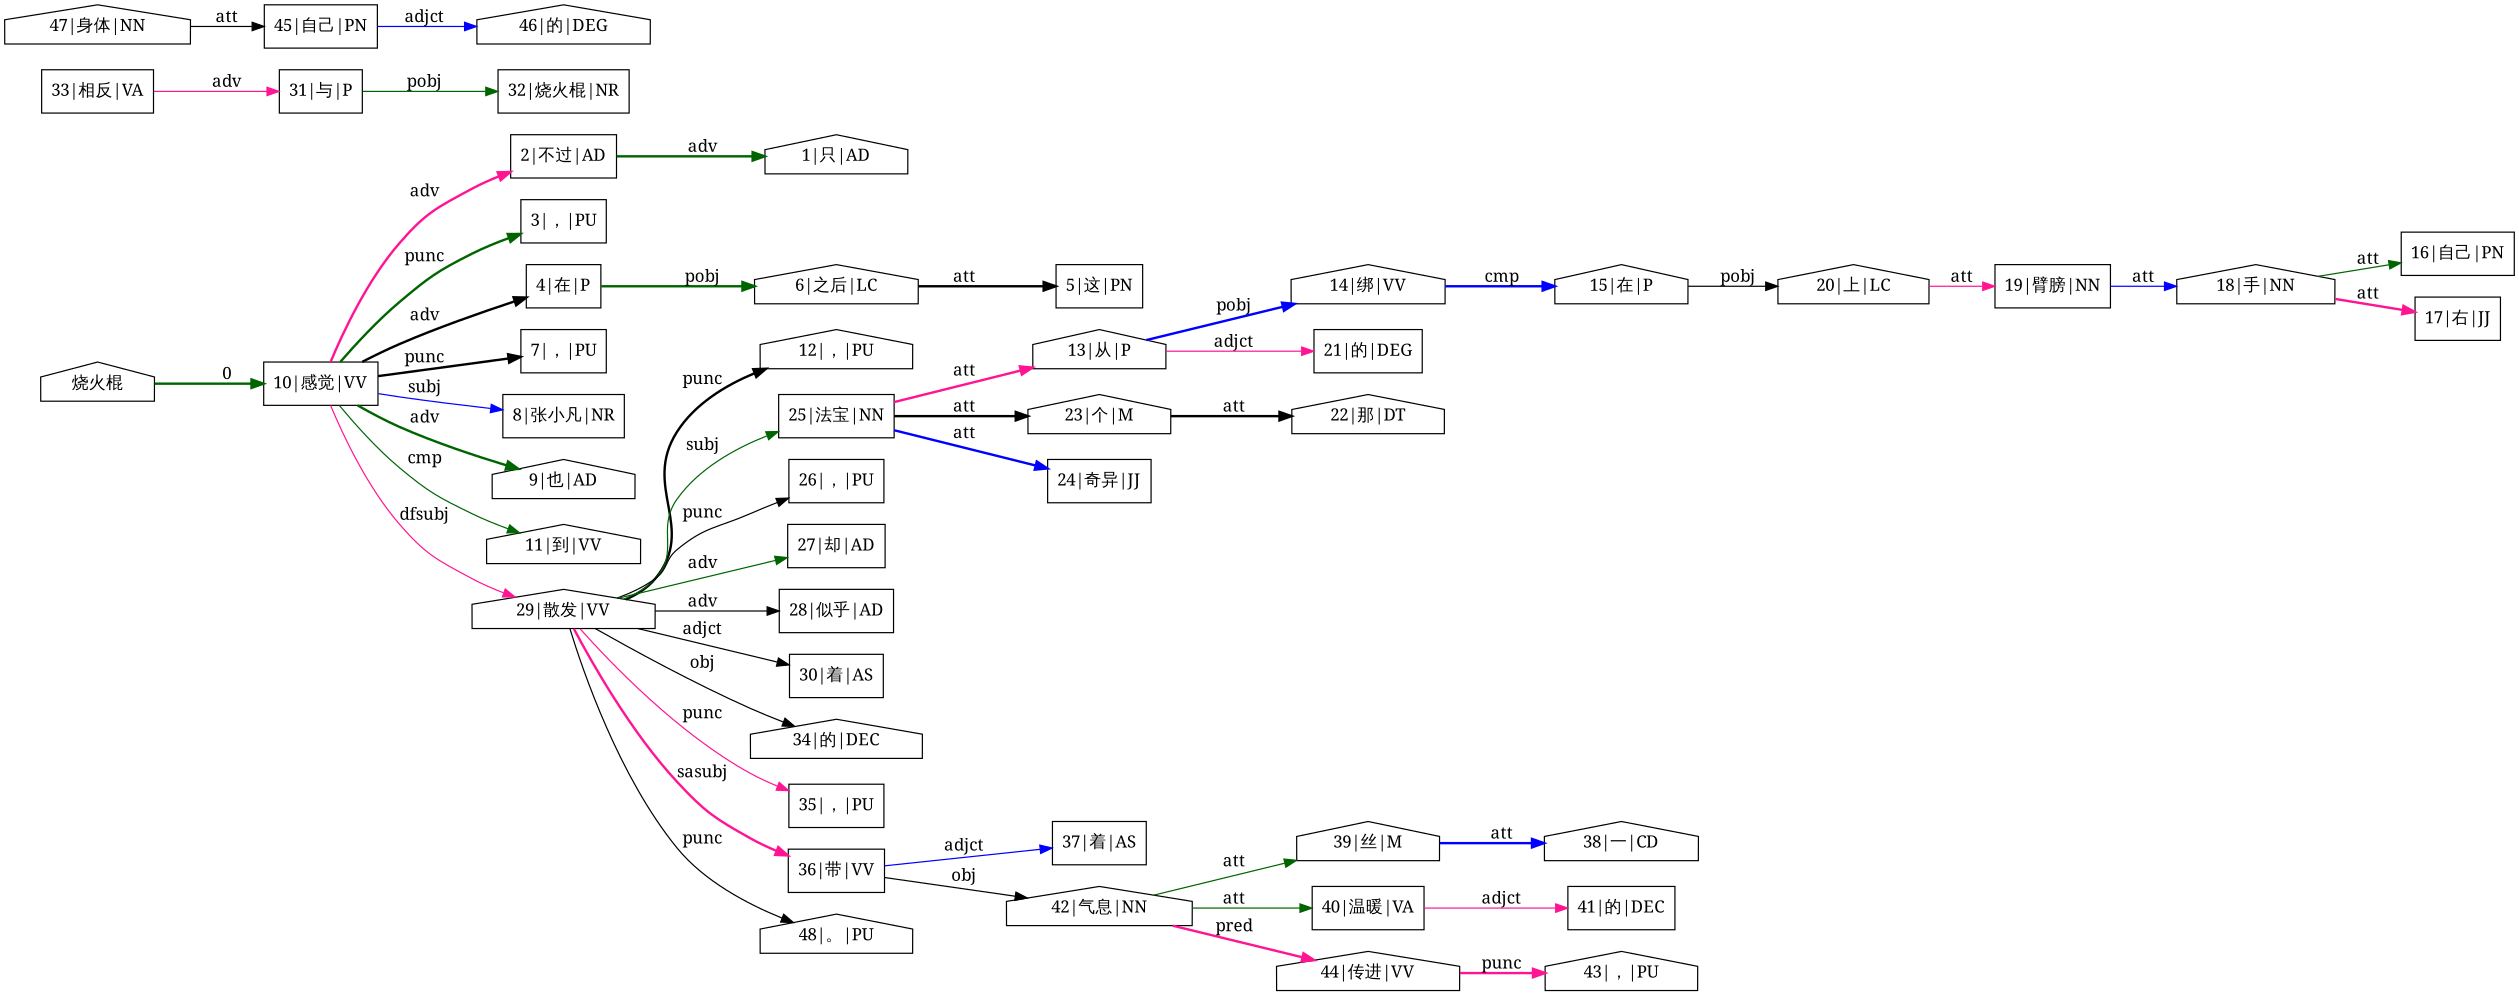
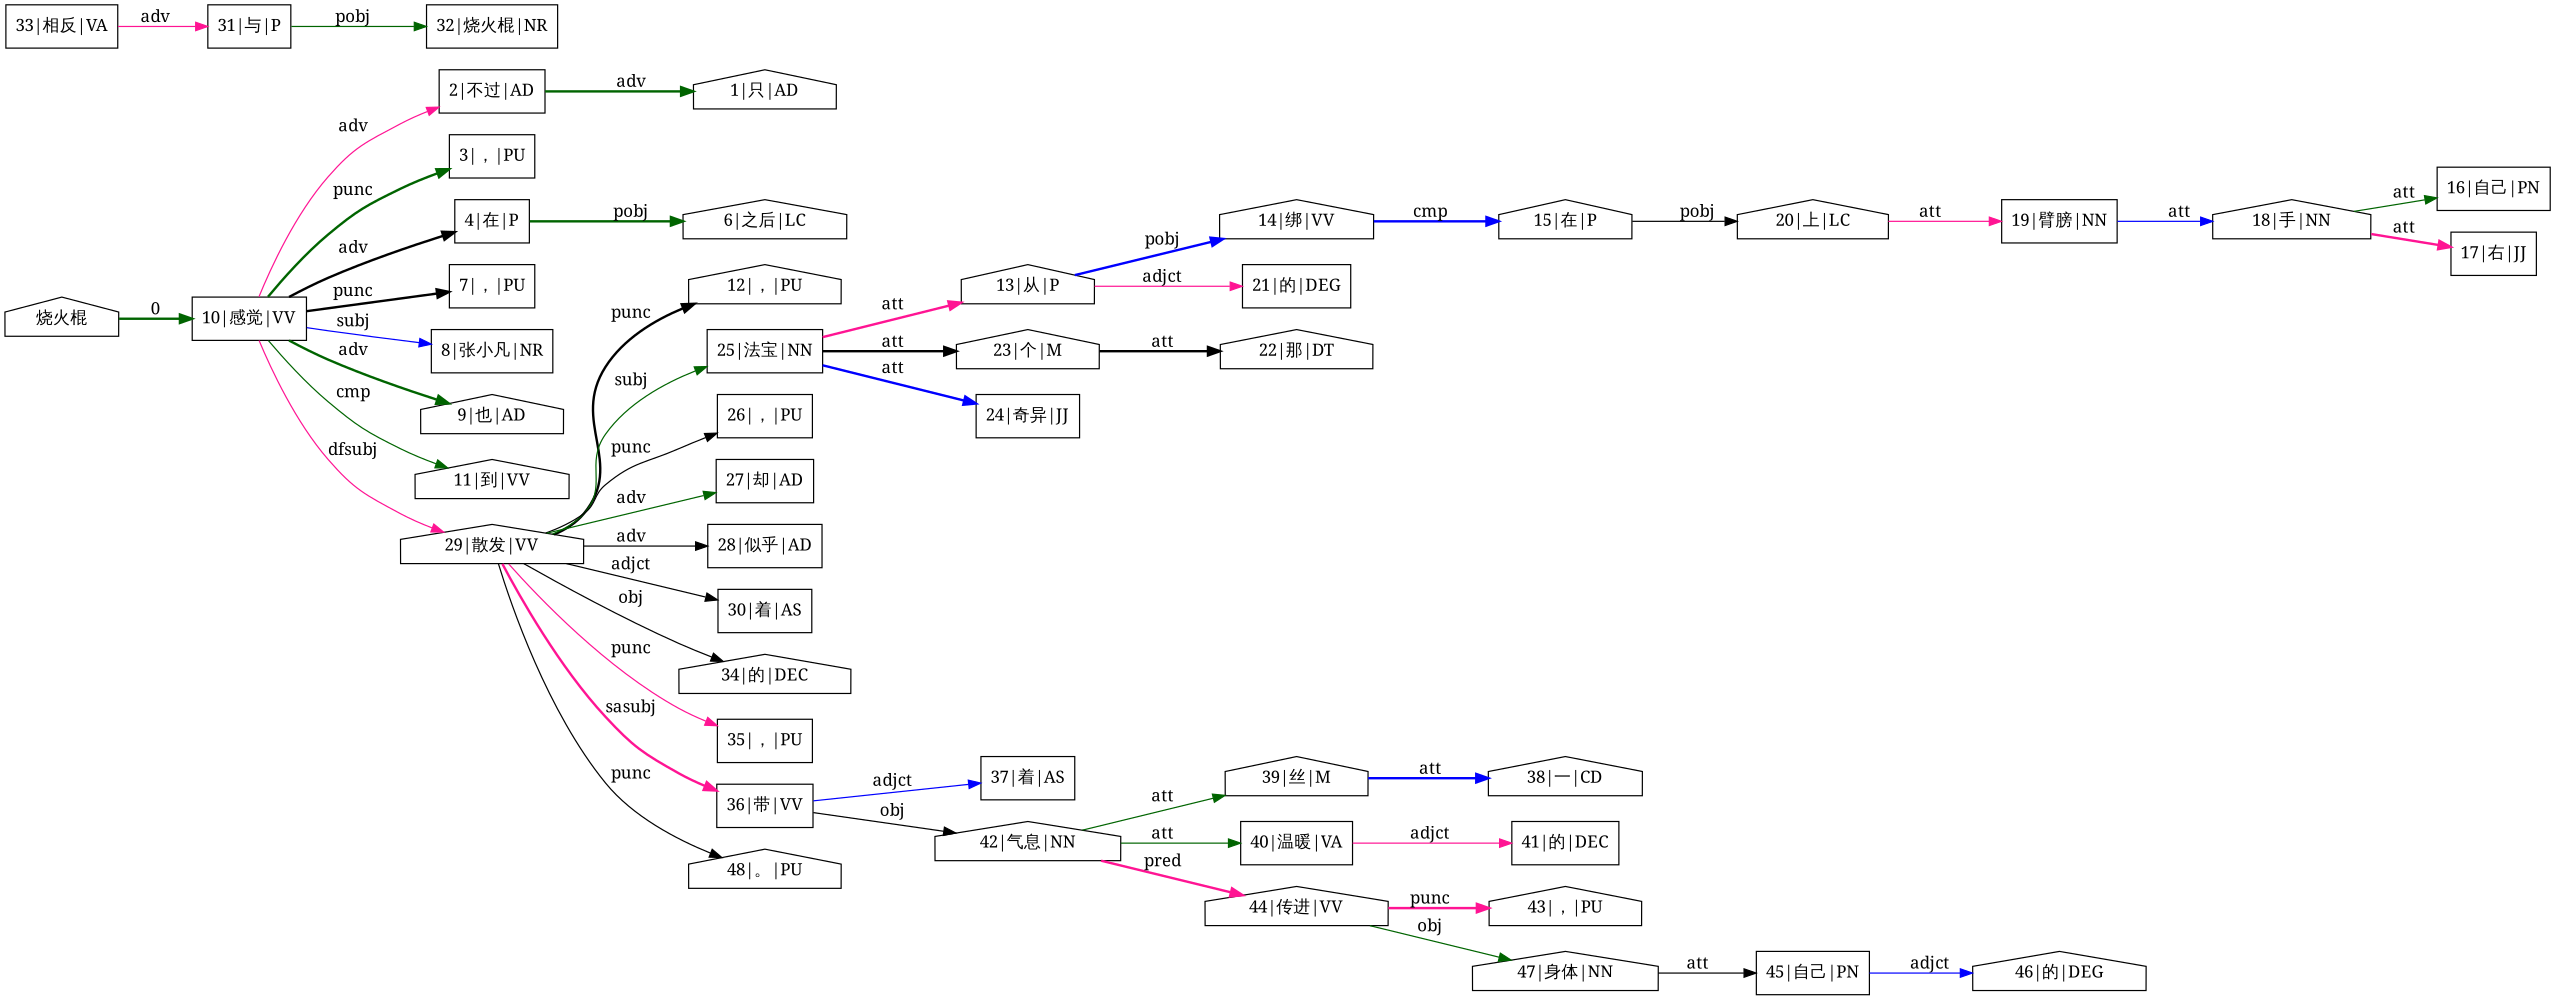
(394, 250) -> (322, 184)
(1099, 286) -> none
none -> (1435, 941)
